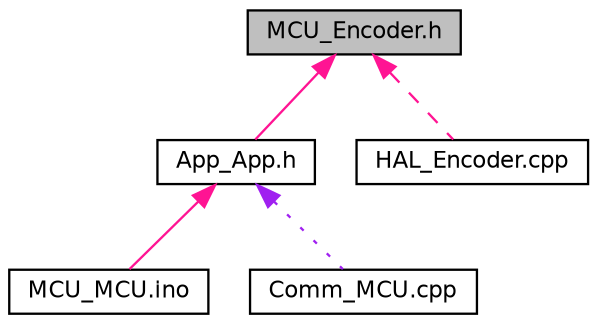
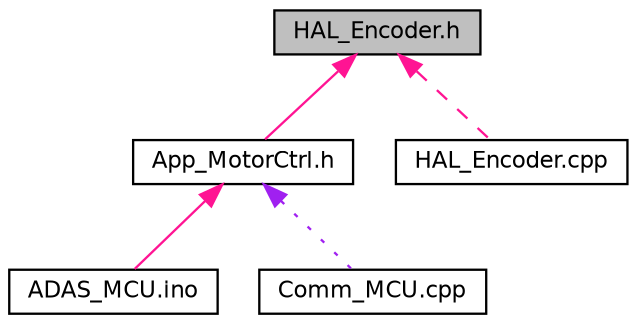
(354, 32) -> (377, 32)
(236, 162) -> (243, 162)
(109, 292) -> (113, 292)
